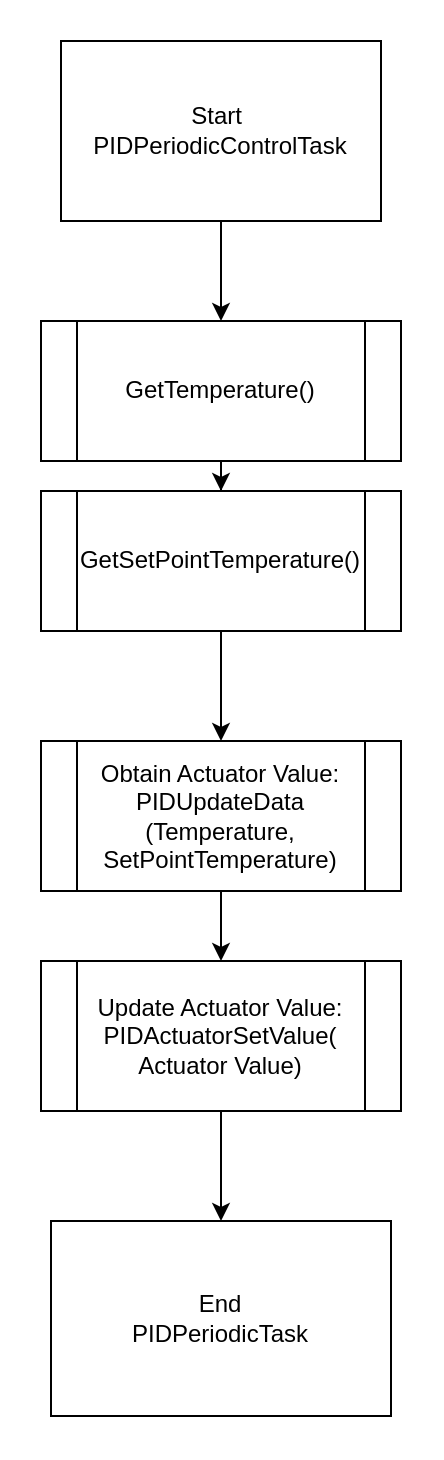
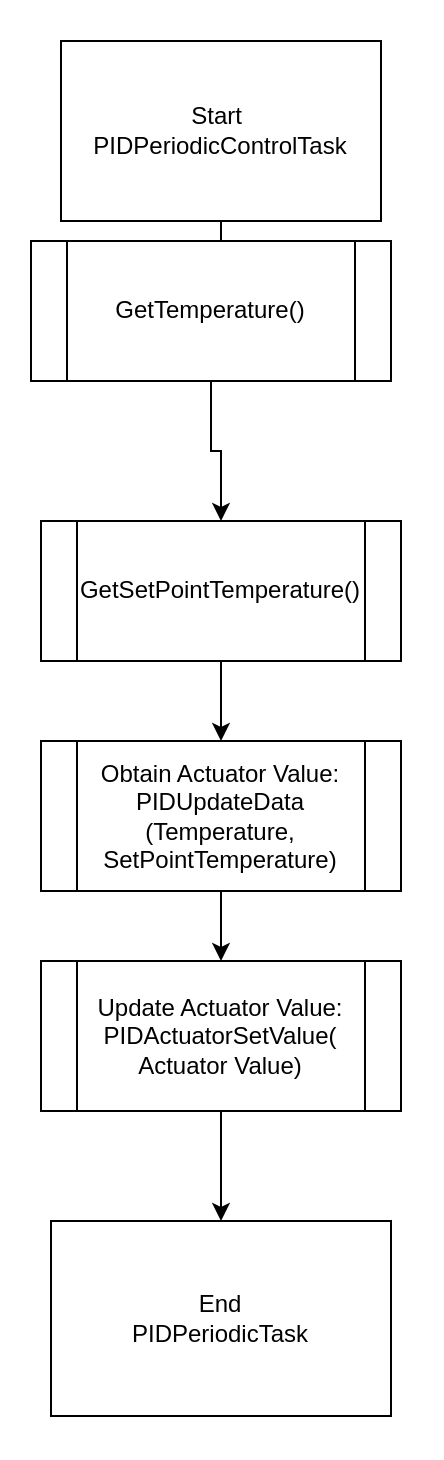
(221, 391) -> (211, 311)
(221, 561) -> (221, 591)
